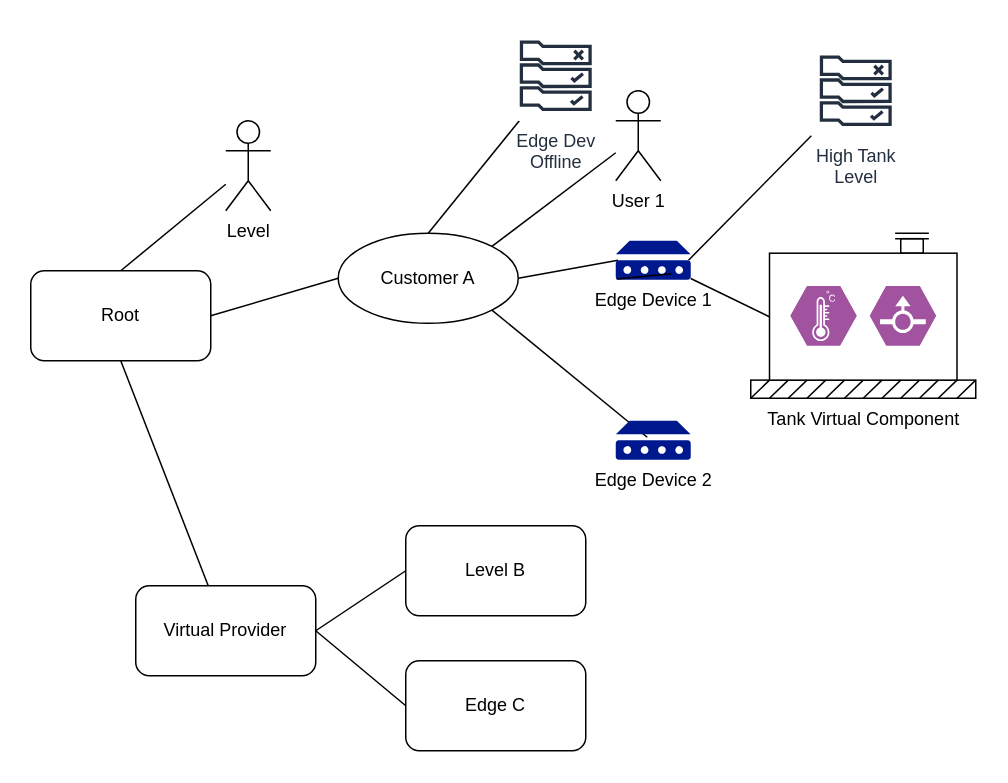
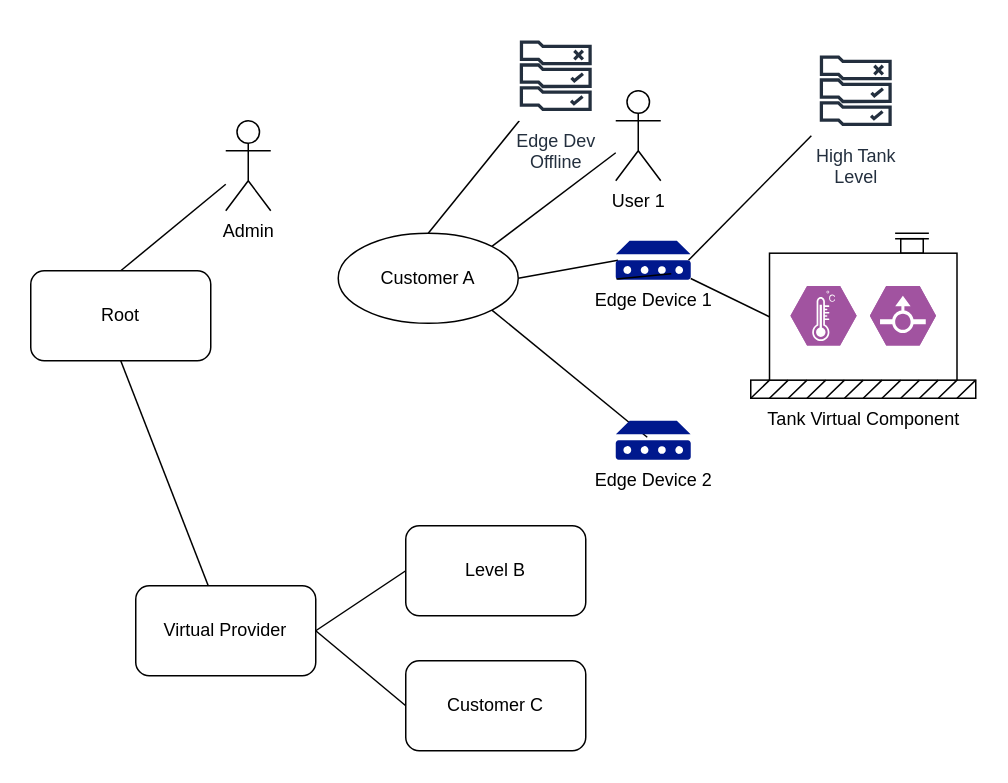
(249, 232) -> (249, 232)
(275, 297) -> none
(496, 706) -> (496, 706)
